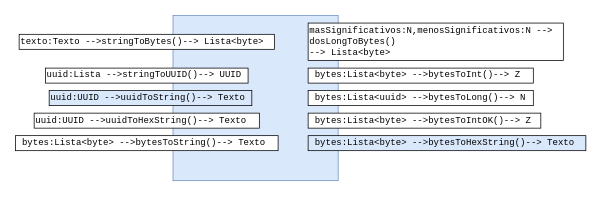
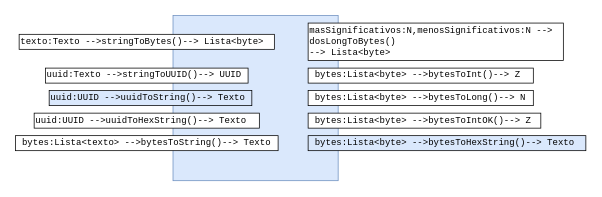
(131, 75) -> (132, 75)
(402, 98) -> (403, 98)
(124, 143) -> (127, 143)
